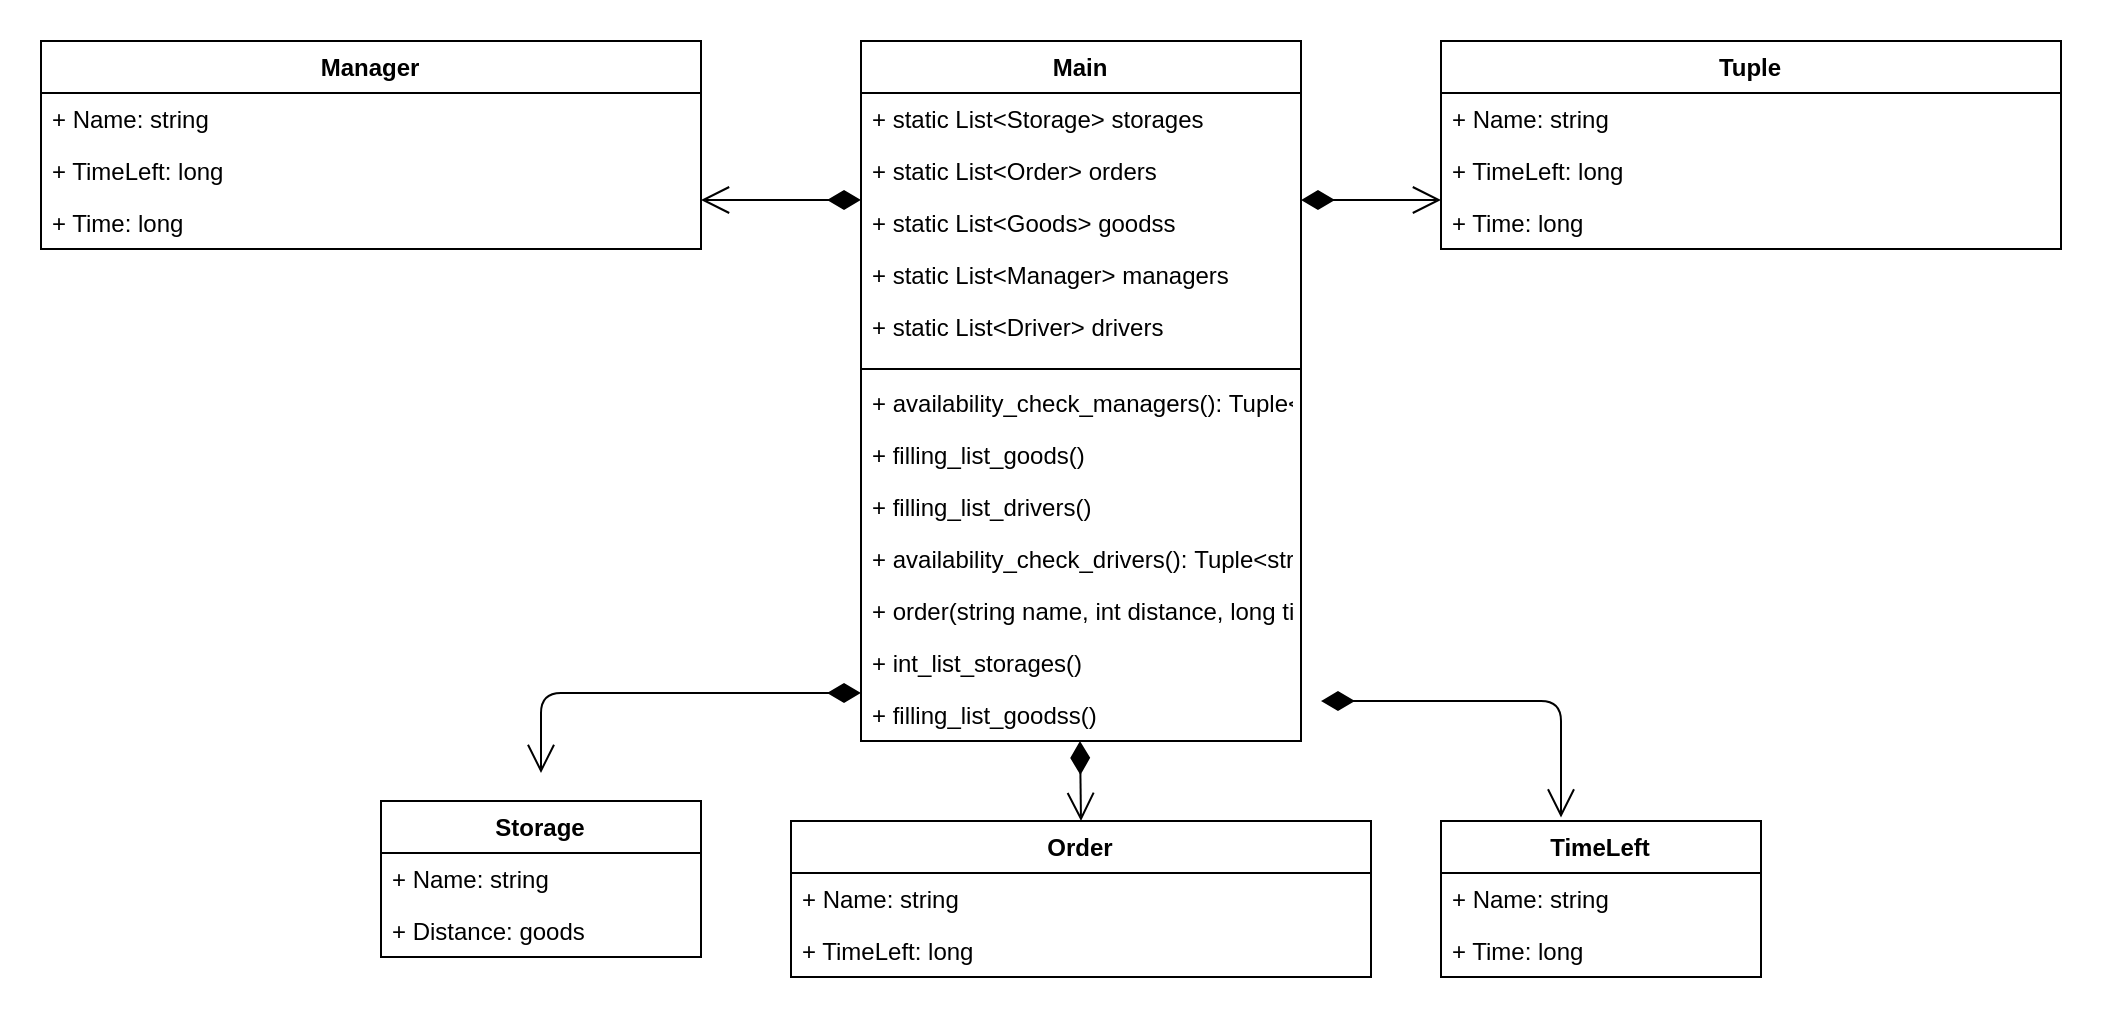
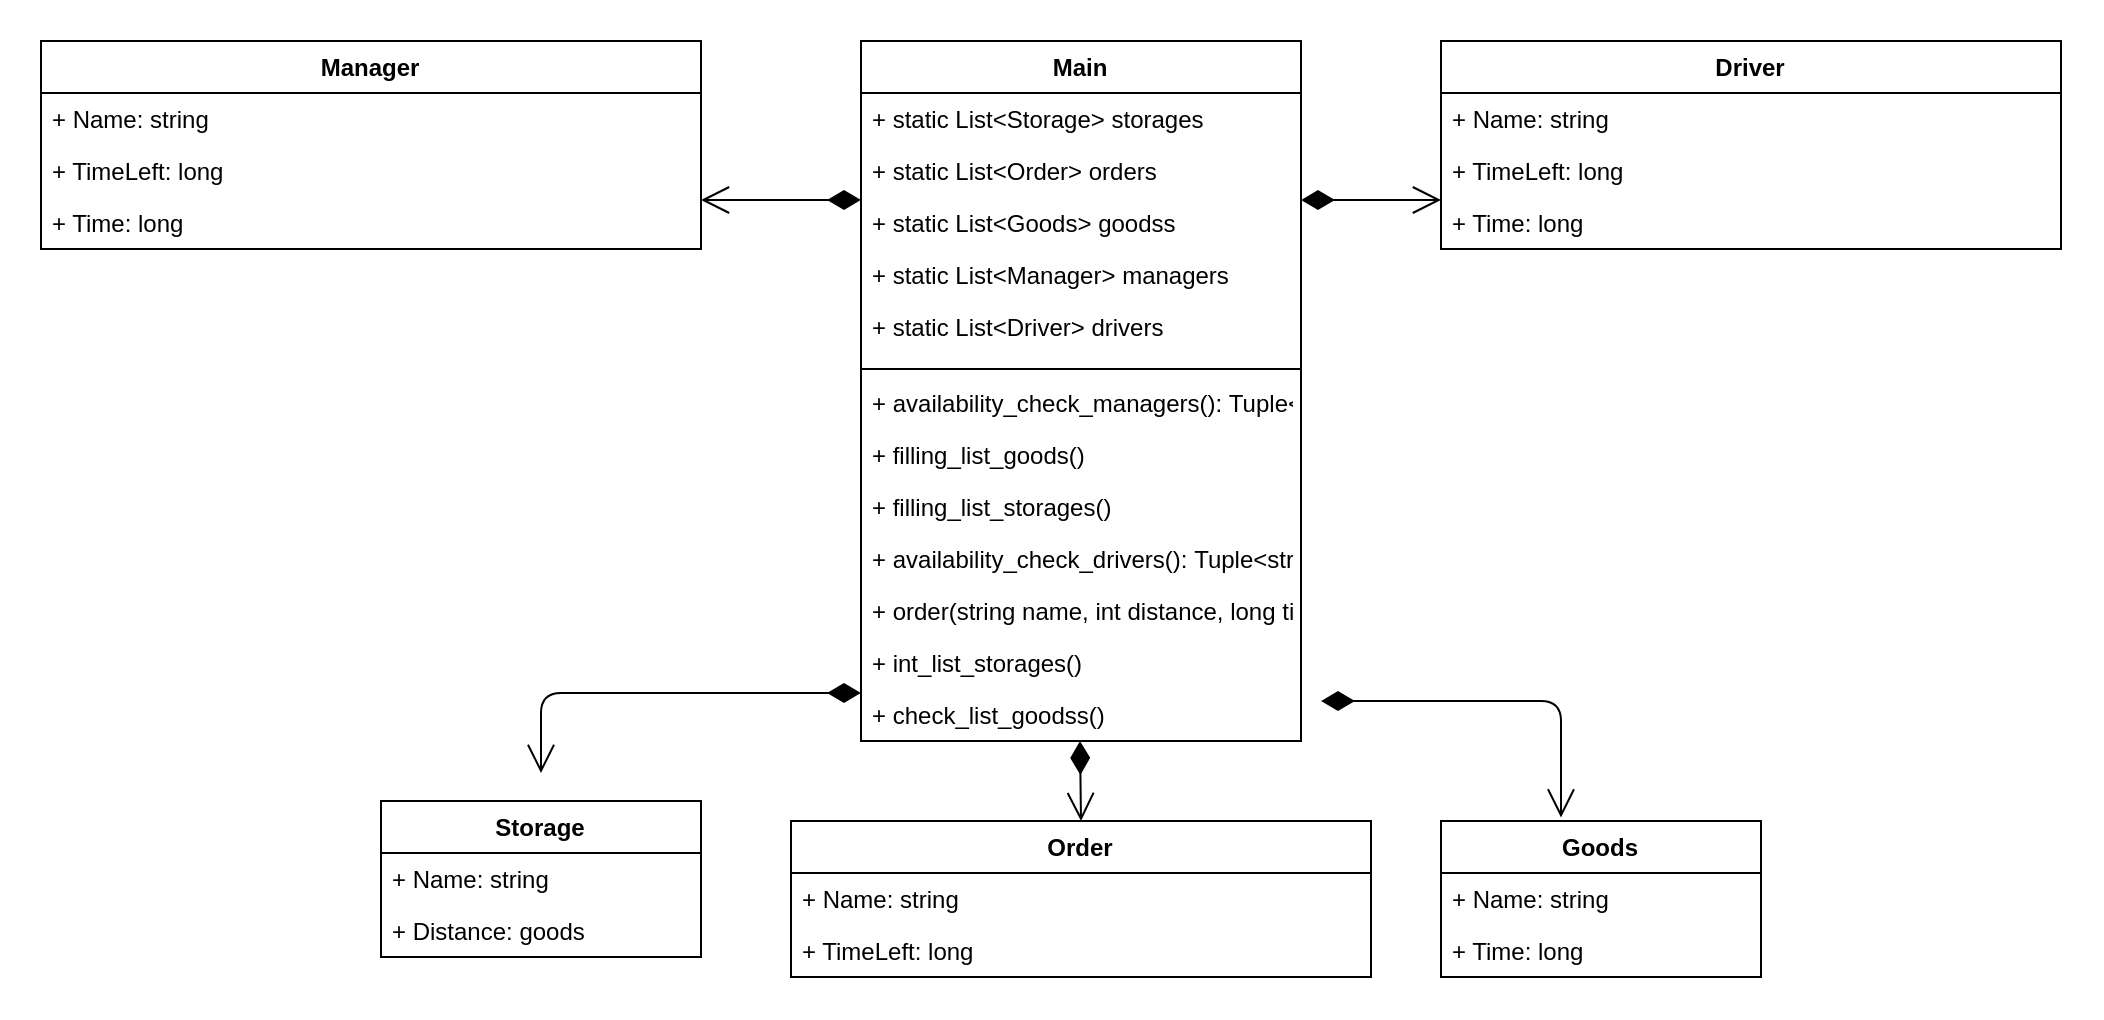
(1750, 68) -> (1750, 68)
(1008, 508) -> (1018, 508)
(1005, 716) -> (1004, 716)
(1600, 848) -> (1600, 848)
